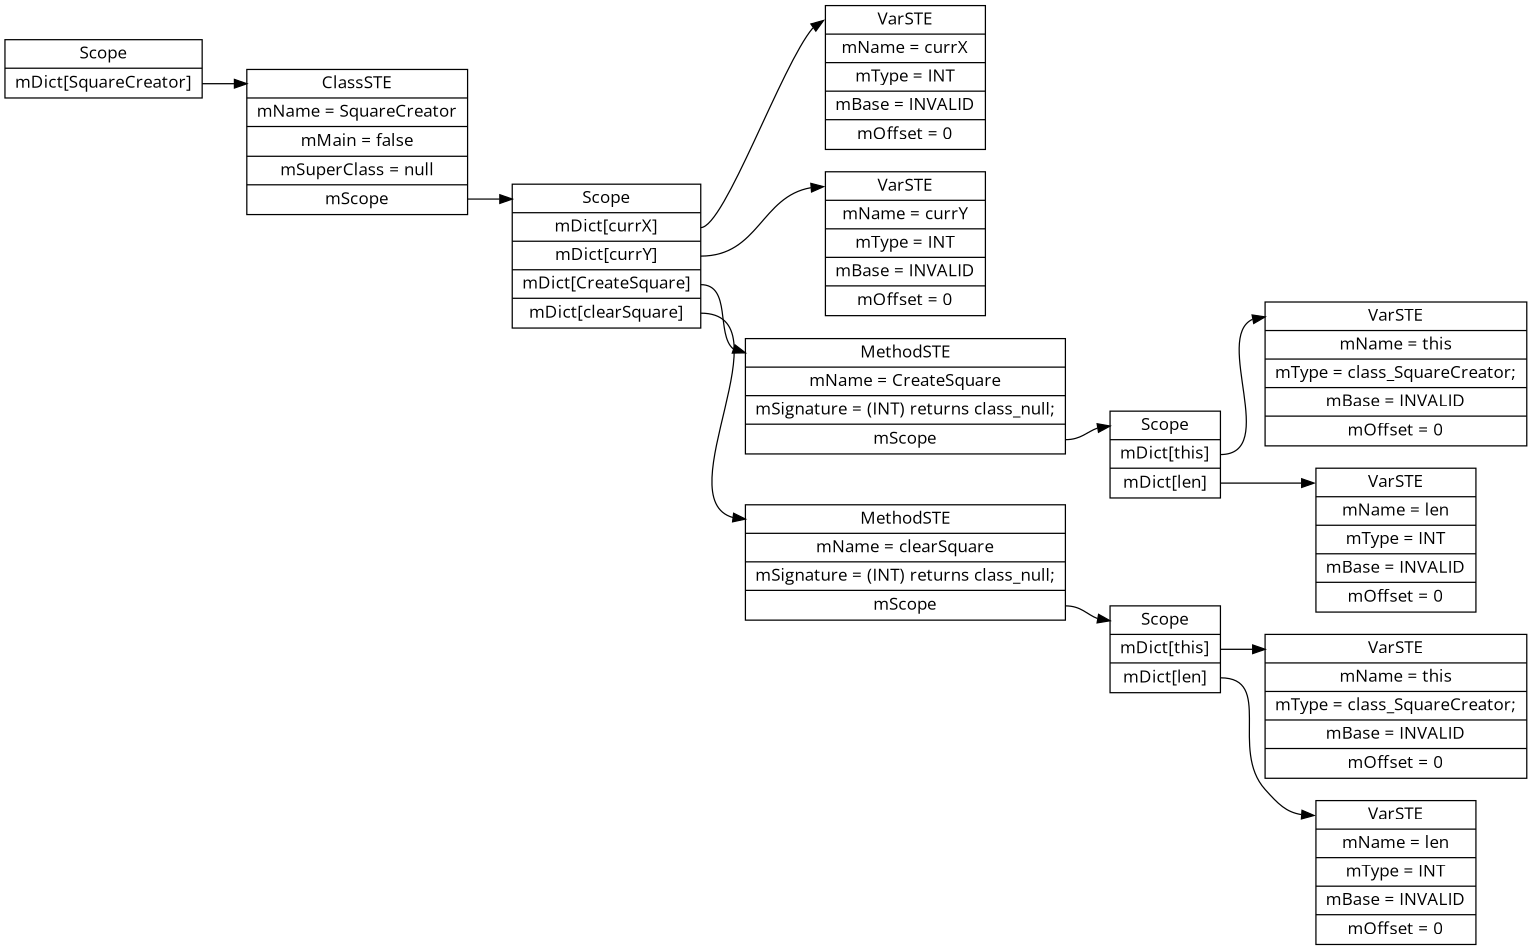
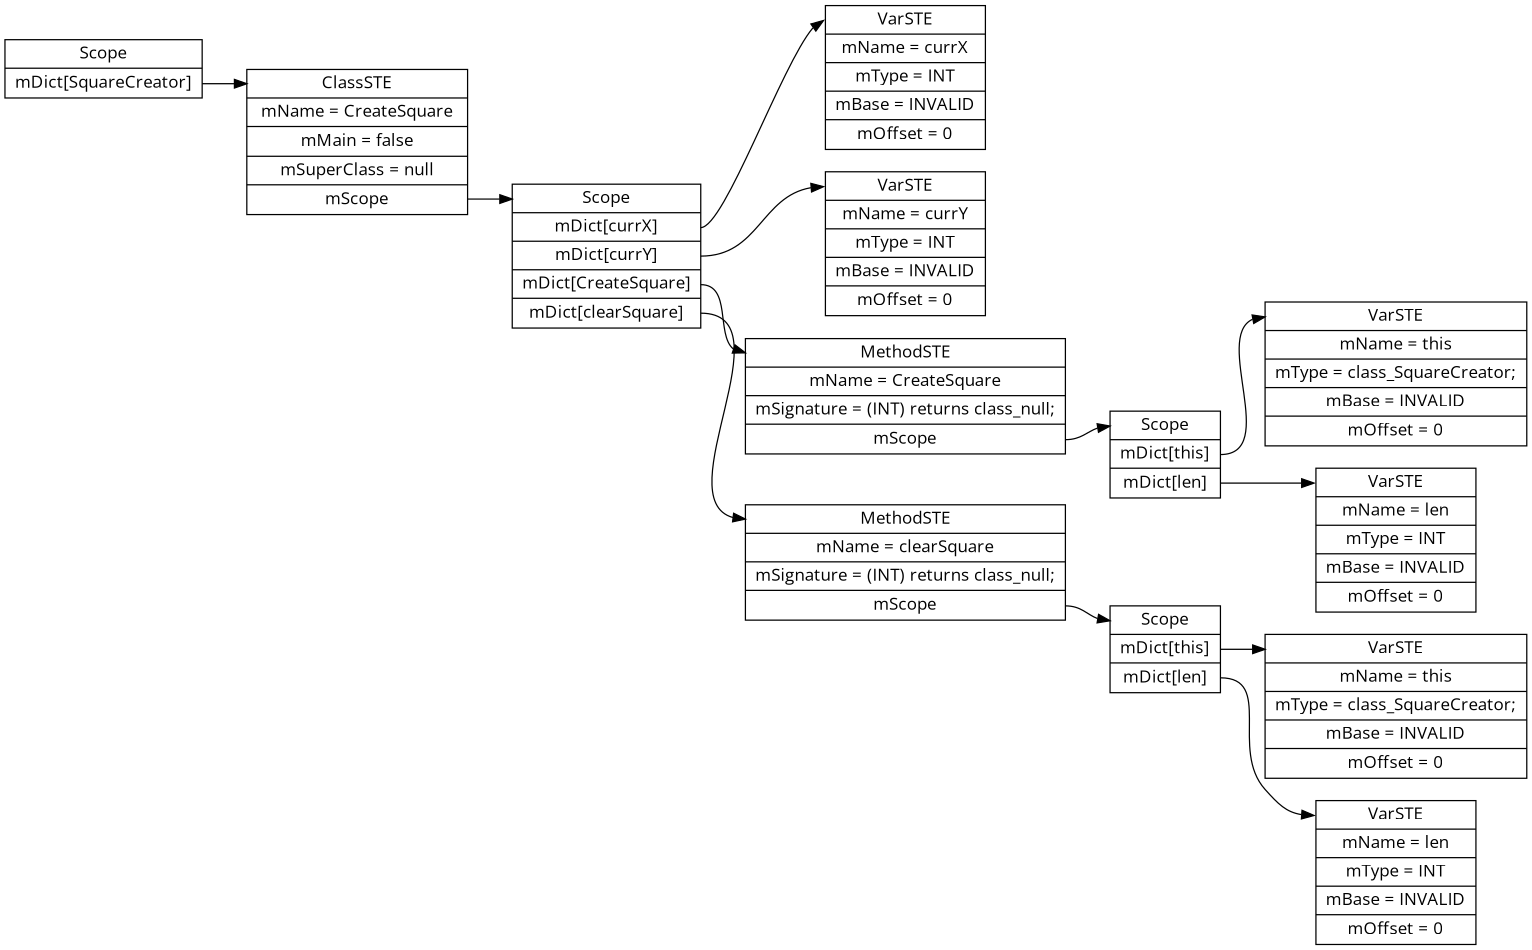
(357, 112) -> (357, 112)
